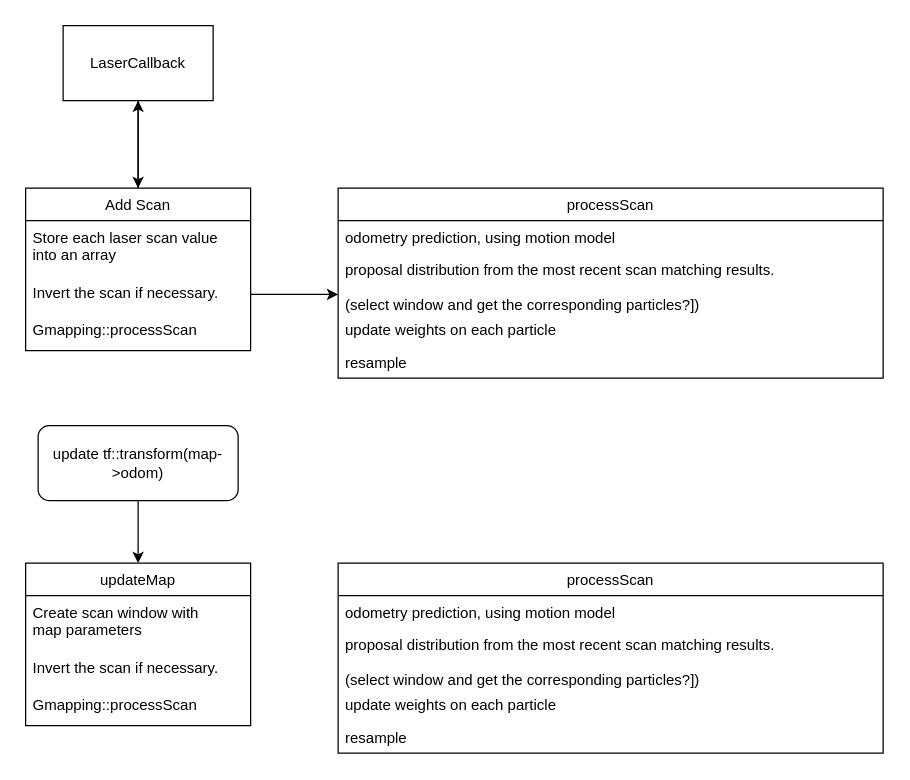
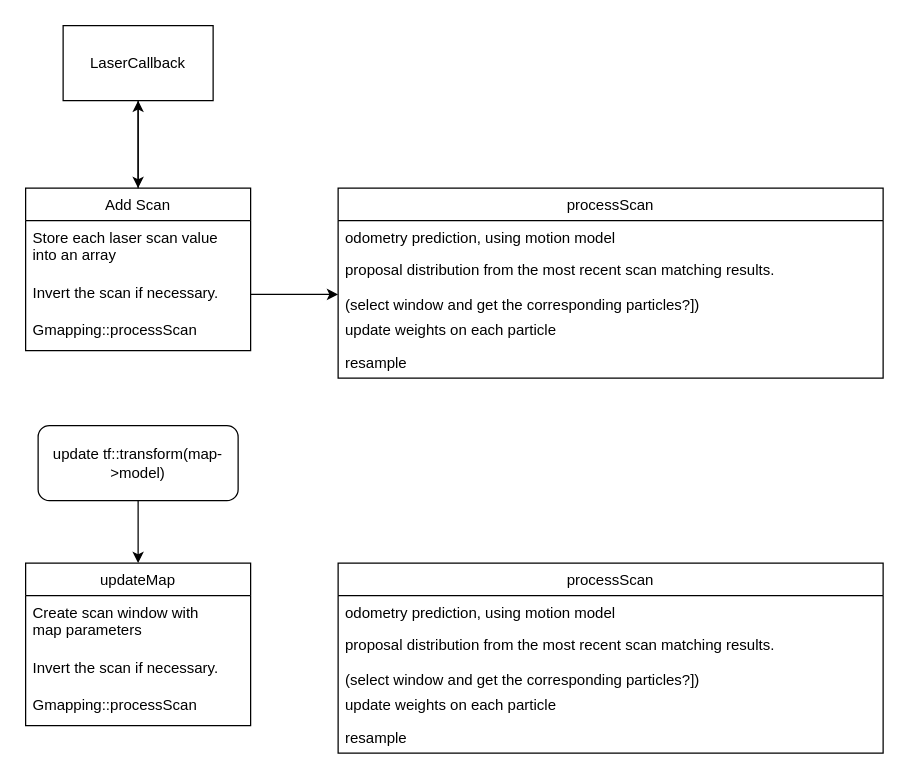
(138, 463) -> (138, 463)
